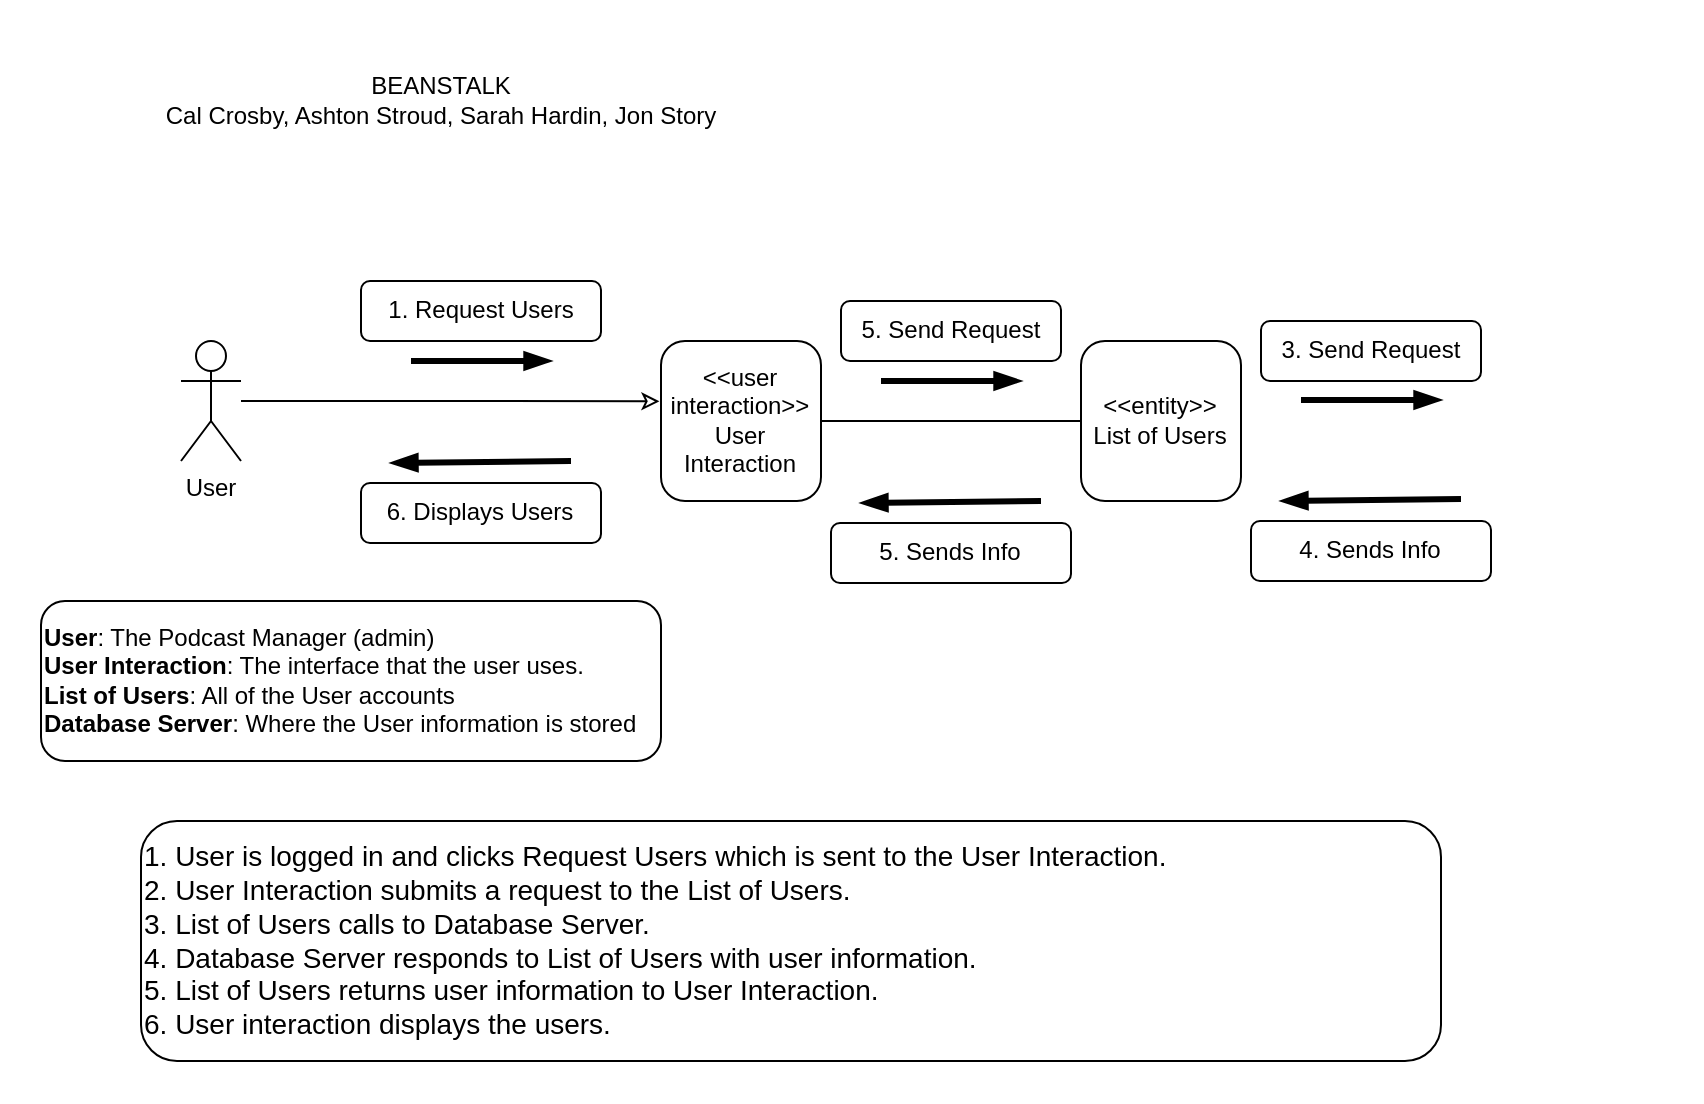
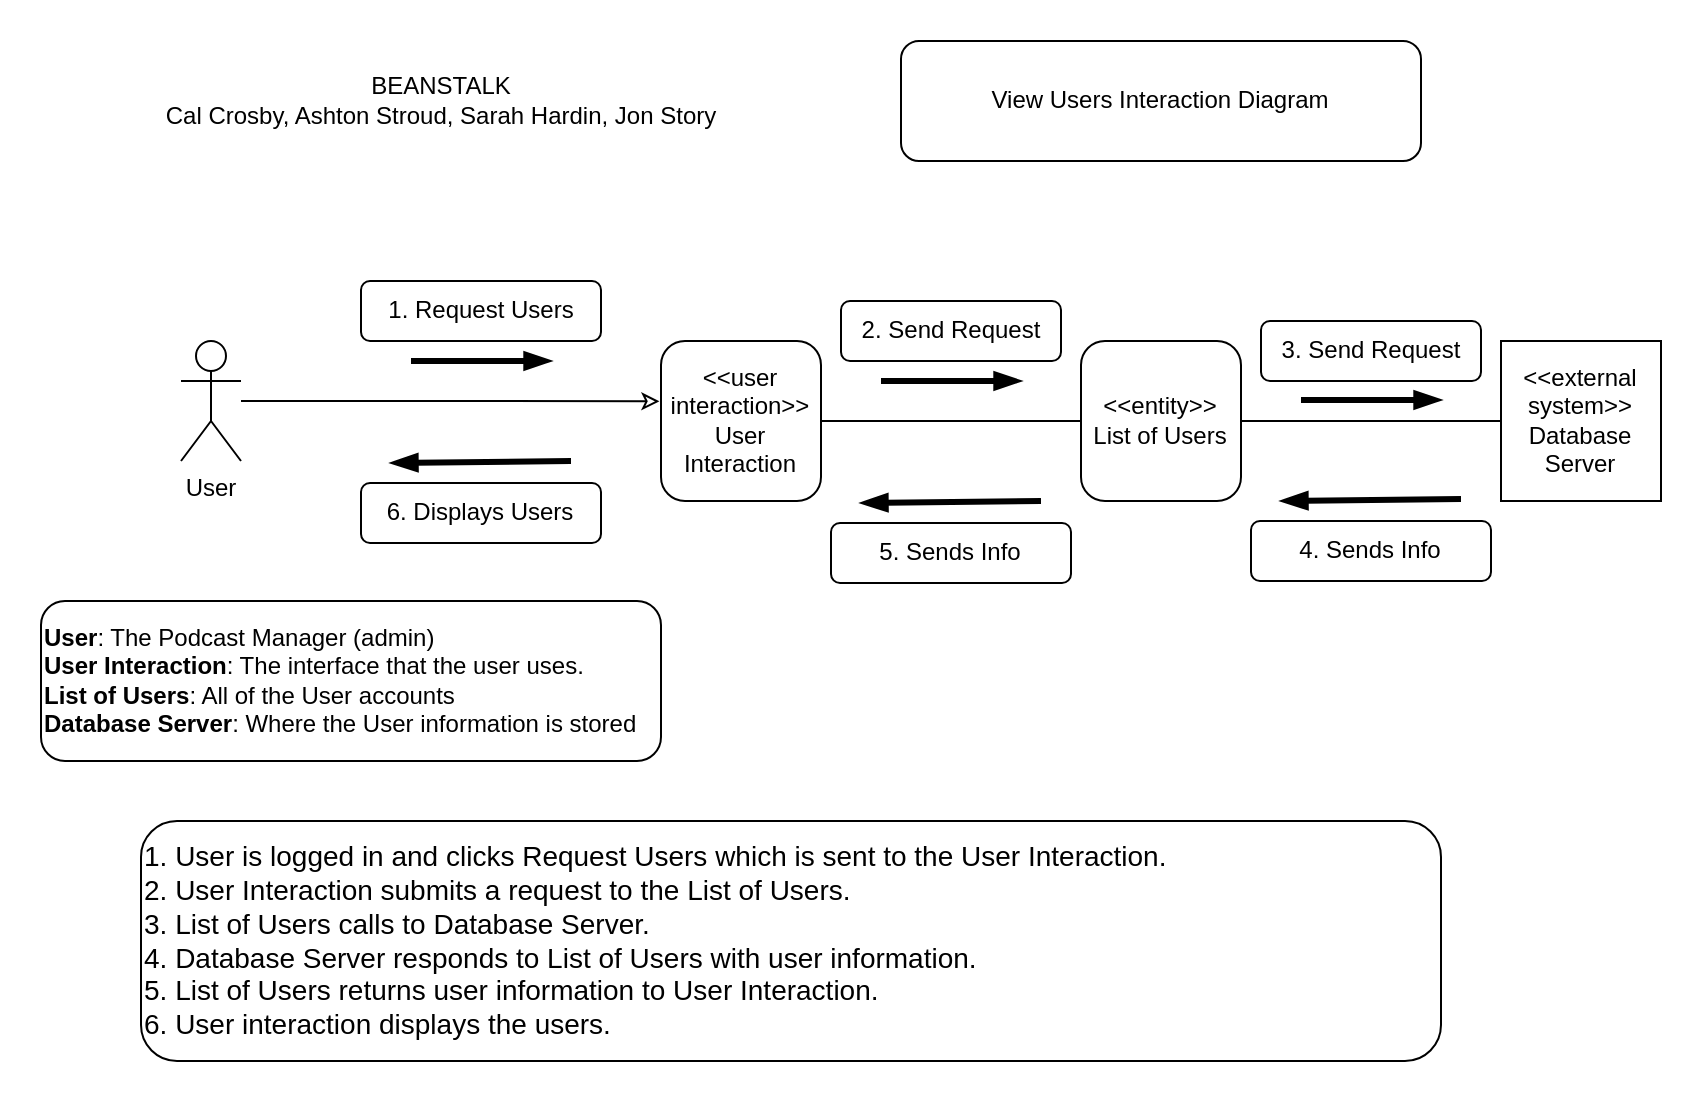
none -> (1161, 101)
(952, 331) -> (952, 331)
none -> (1371, 421)
none -> (1581, 421)
